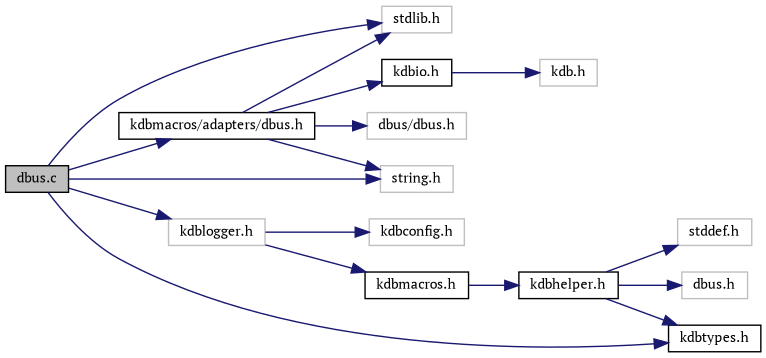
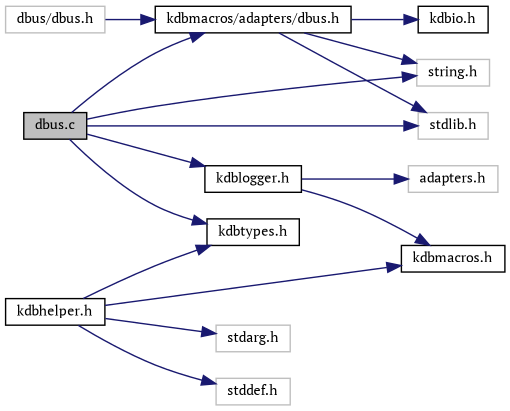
(569, 73) -> none
(334, 126) -> (123, 20)
(217, 232) -> (253, 179)
(417, 232) -> (453, 179)
(487, 285) -> (246, 286)
(715, 285) -> (253, 338)
